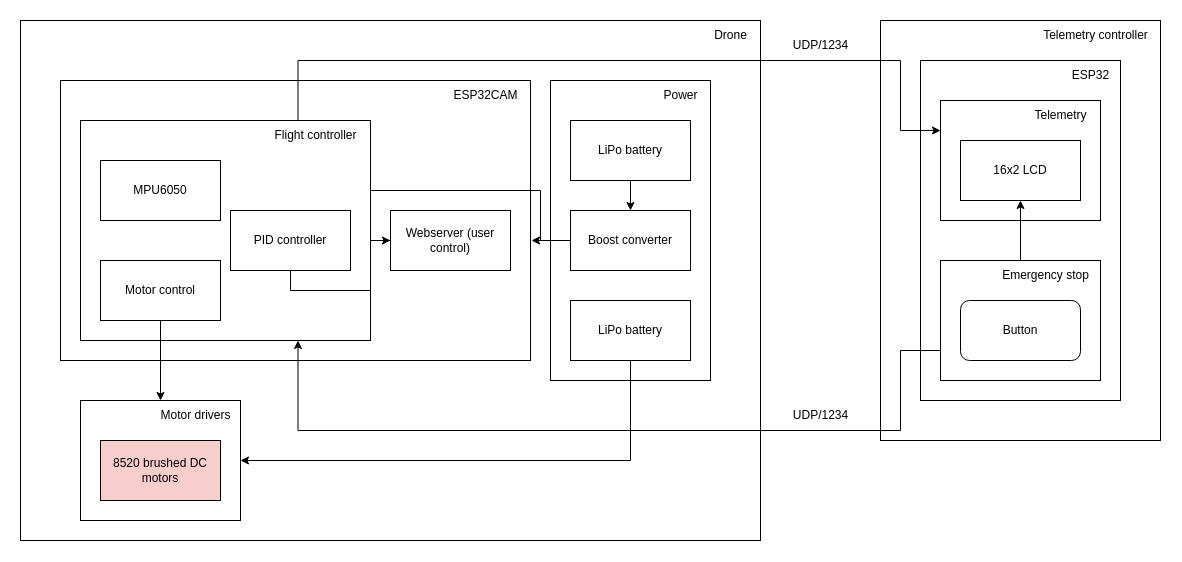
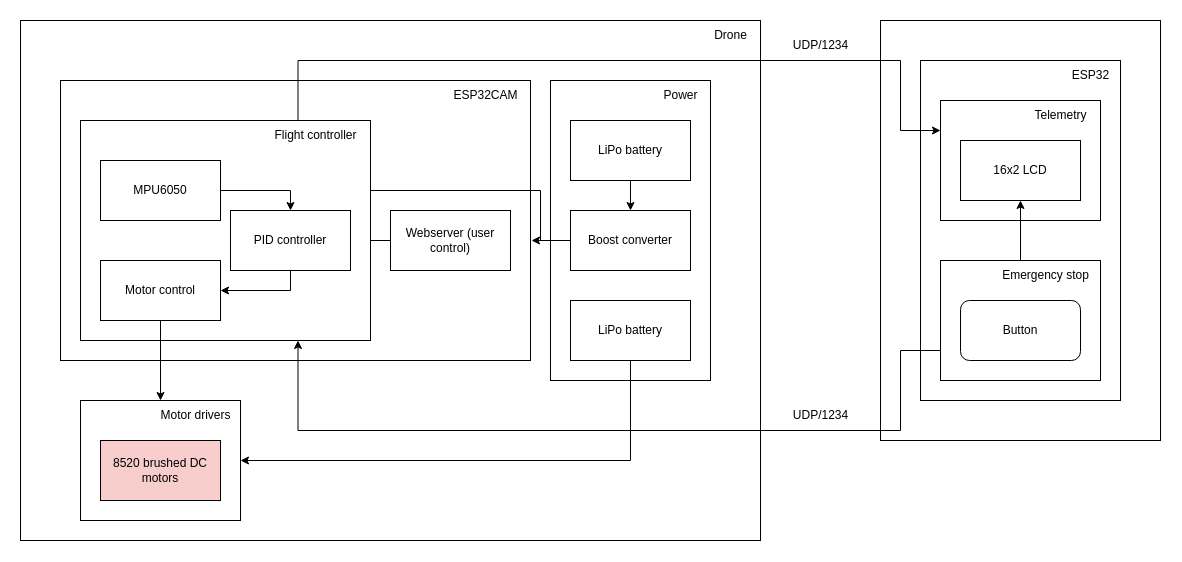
(1096, 36) -> none
none -> (262, 191)
(331, 291) -> (260, 291)
